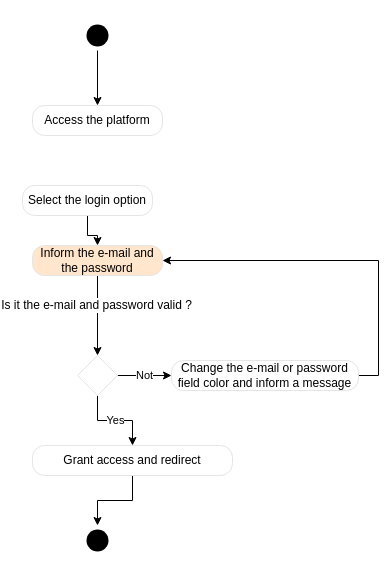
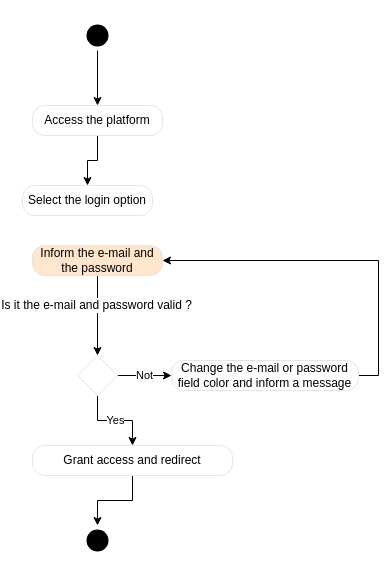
none -> (97, 161)
(88, 232) -> none
